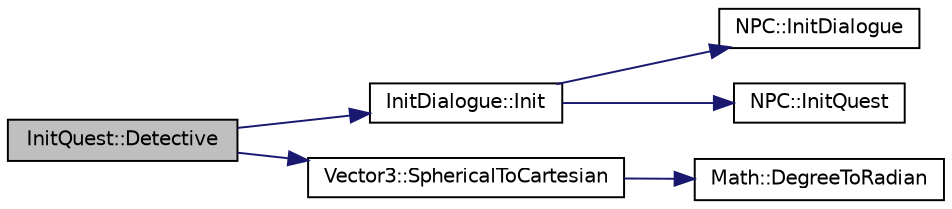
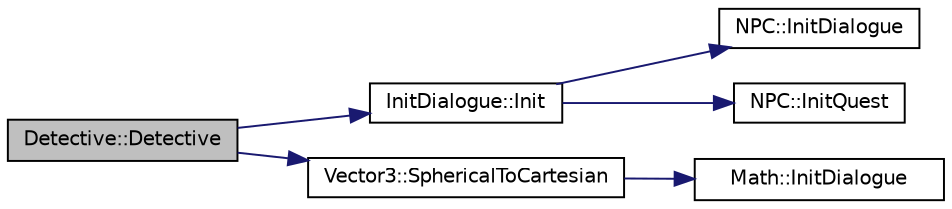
(123, 140) -> (123, 140)
(819, 180) -> (819, 180)
